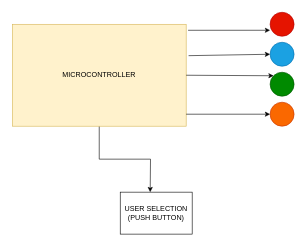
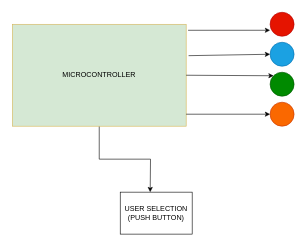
(99, 75) -> (99, 75)
